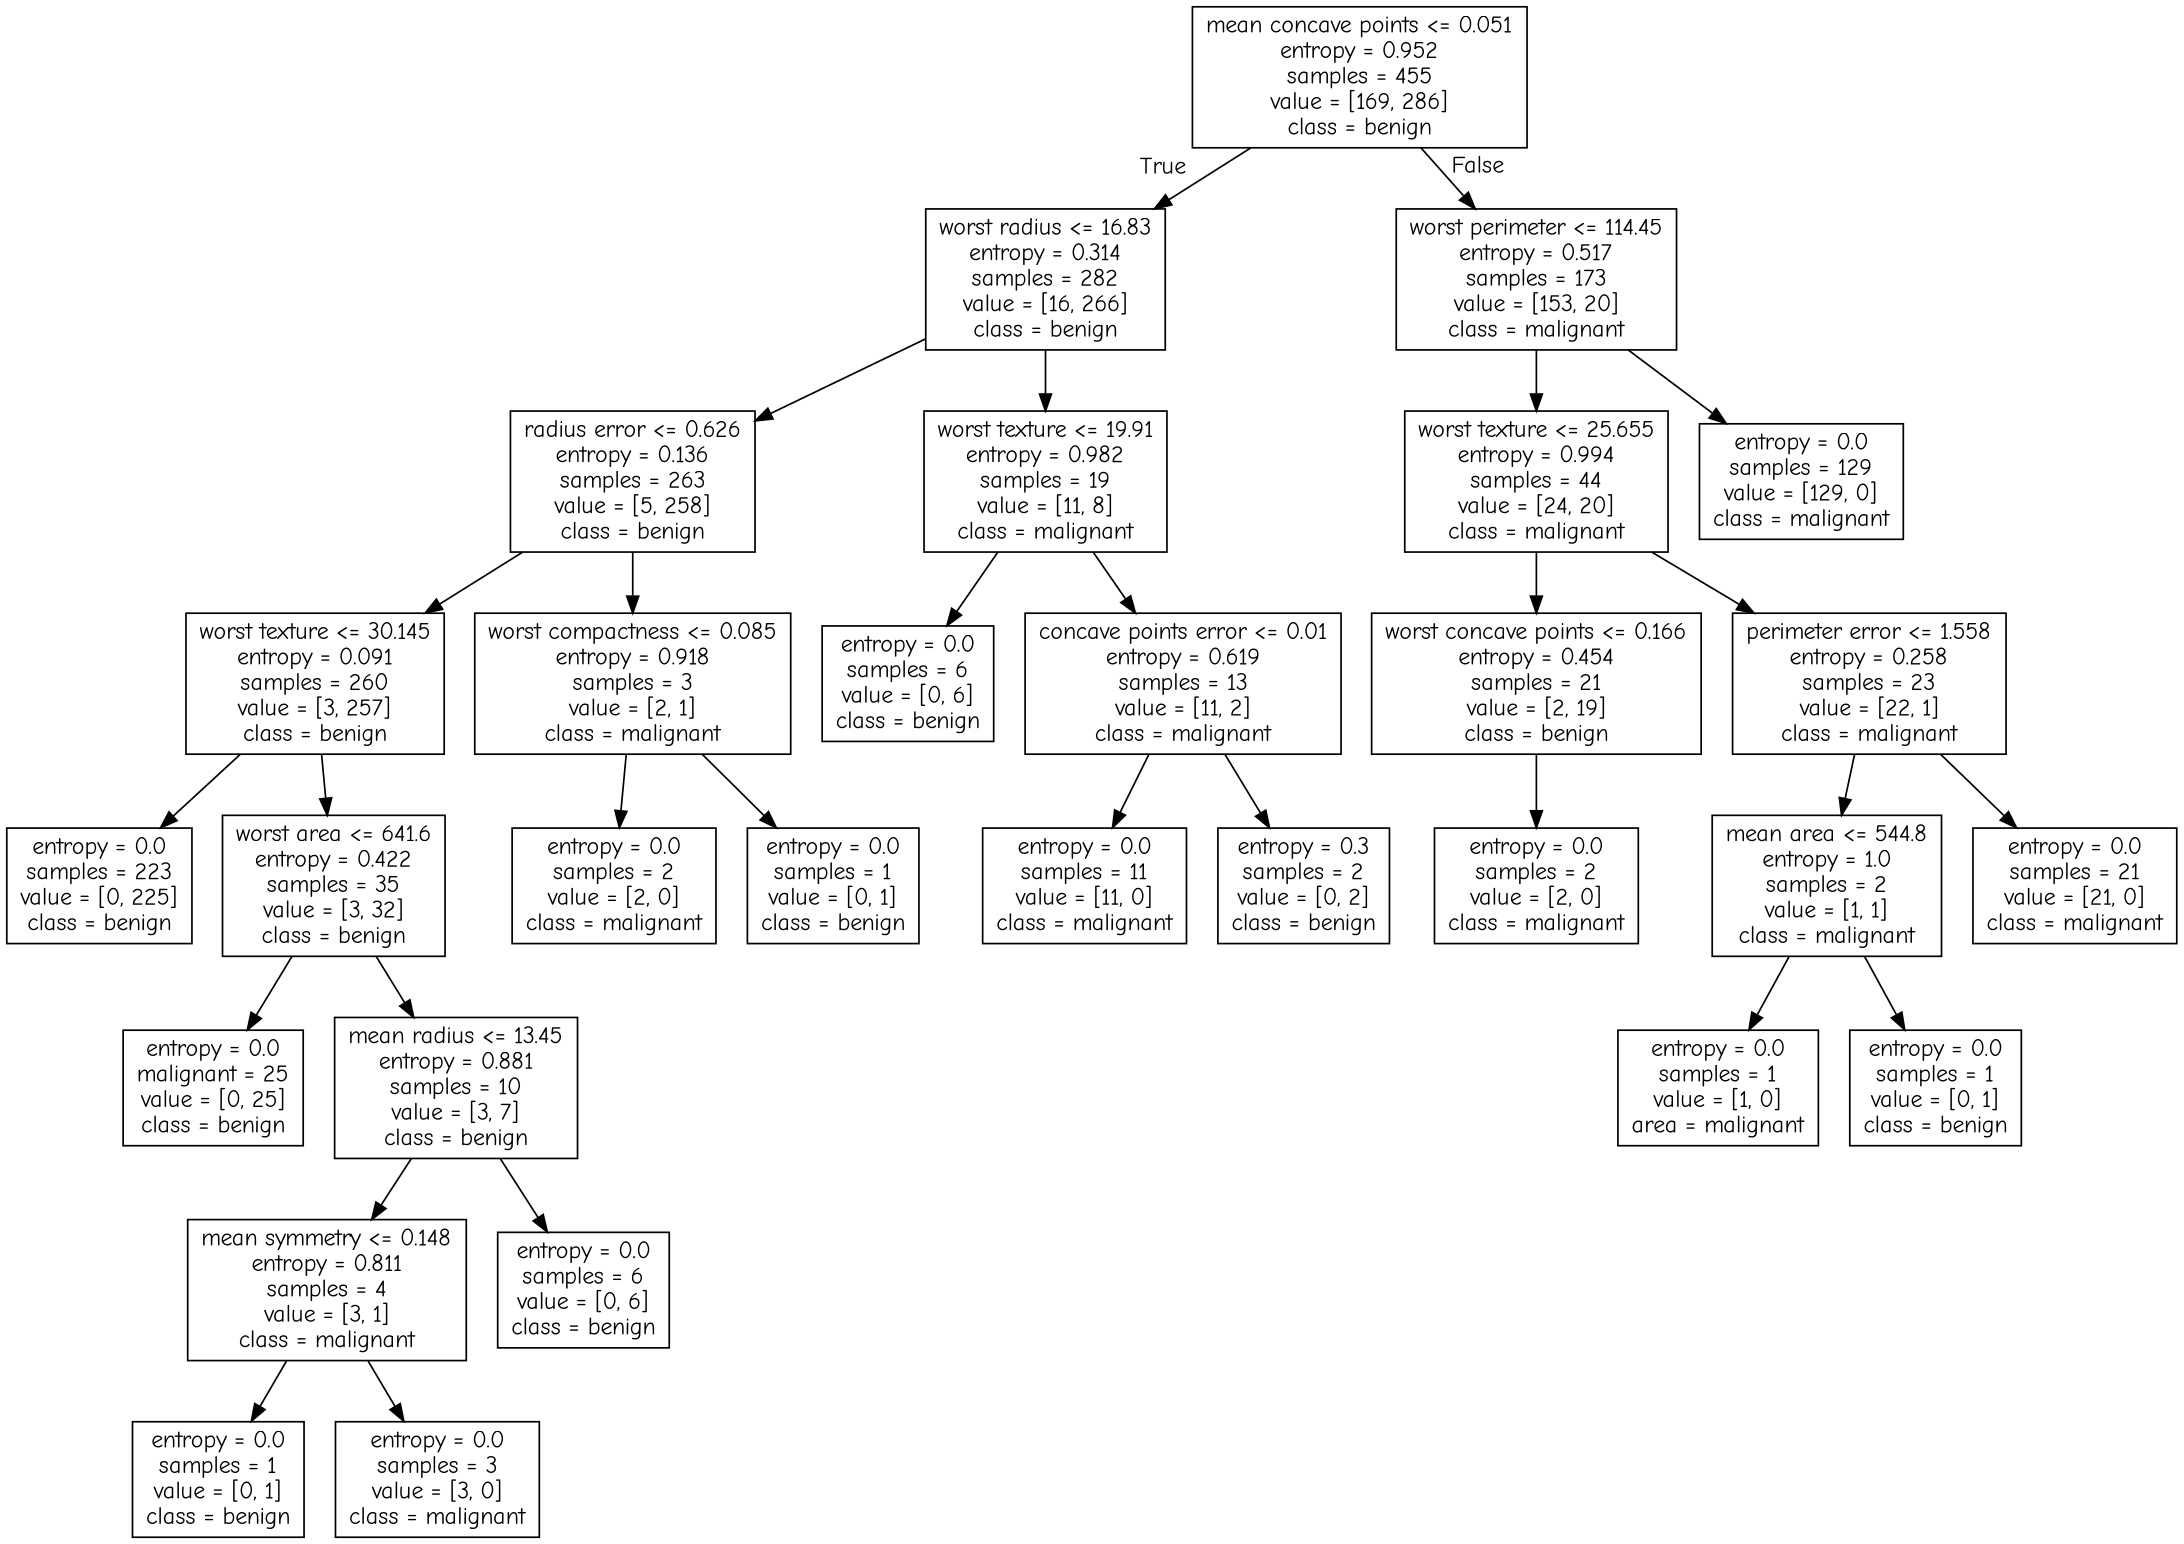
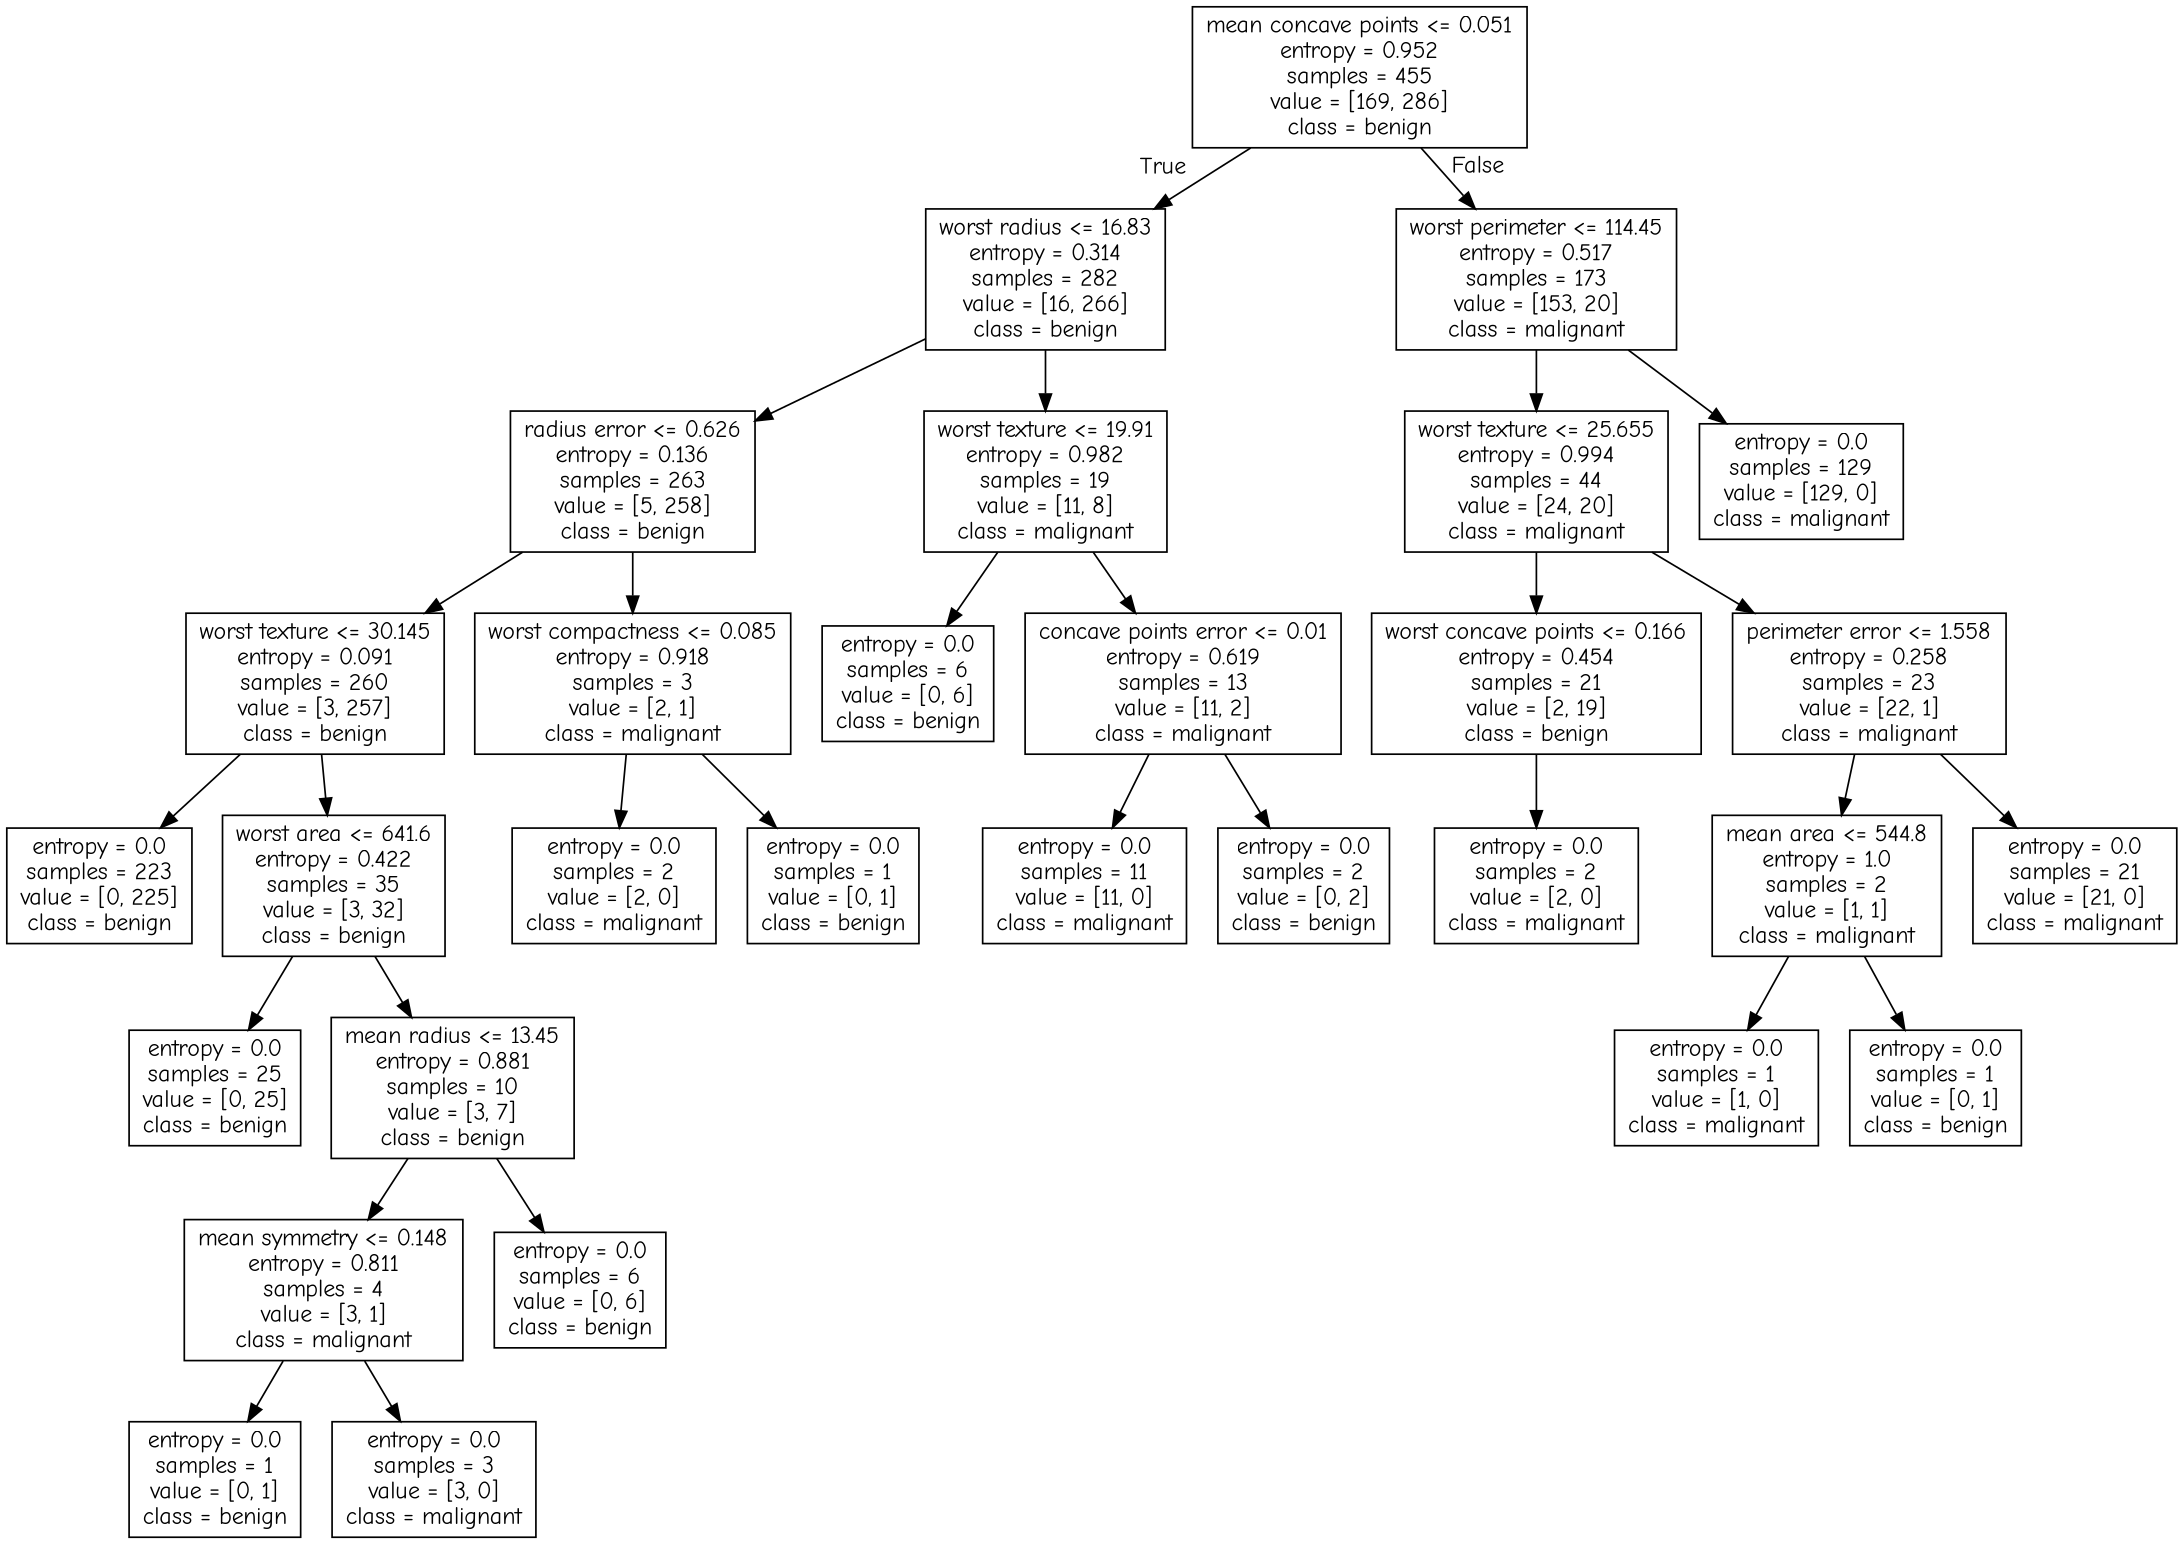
(1304, 886) -> (1304, 886)
(213, 1088) -> (215, 1088)
(1718, 1088) -> (1716, 1088)
